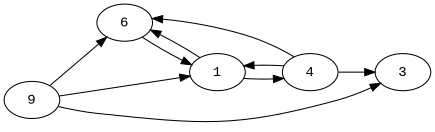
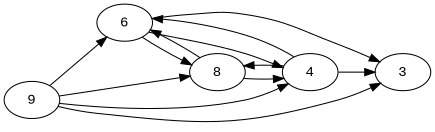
none -> (264, 18)
none -> (212, 45)
(217, 72) -> (217, 72)
none -> (170, 108)
